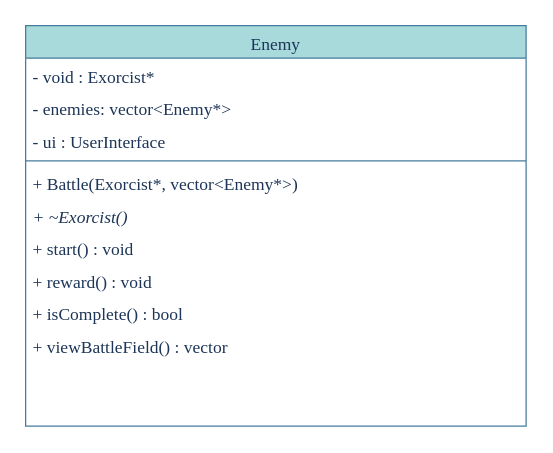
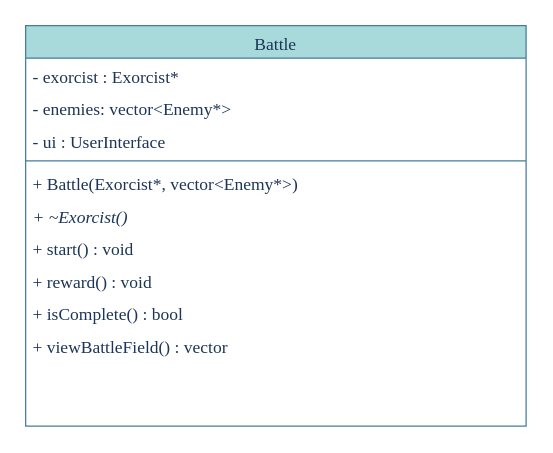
(275, 44) -> (275, 44)
(107, 77) -> (127, 77)
